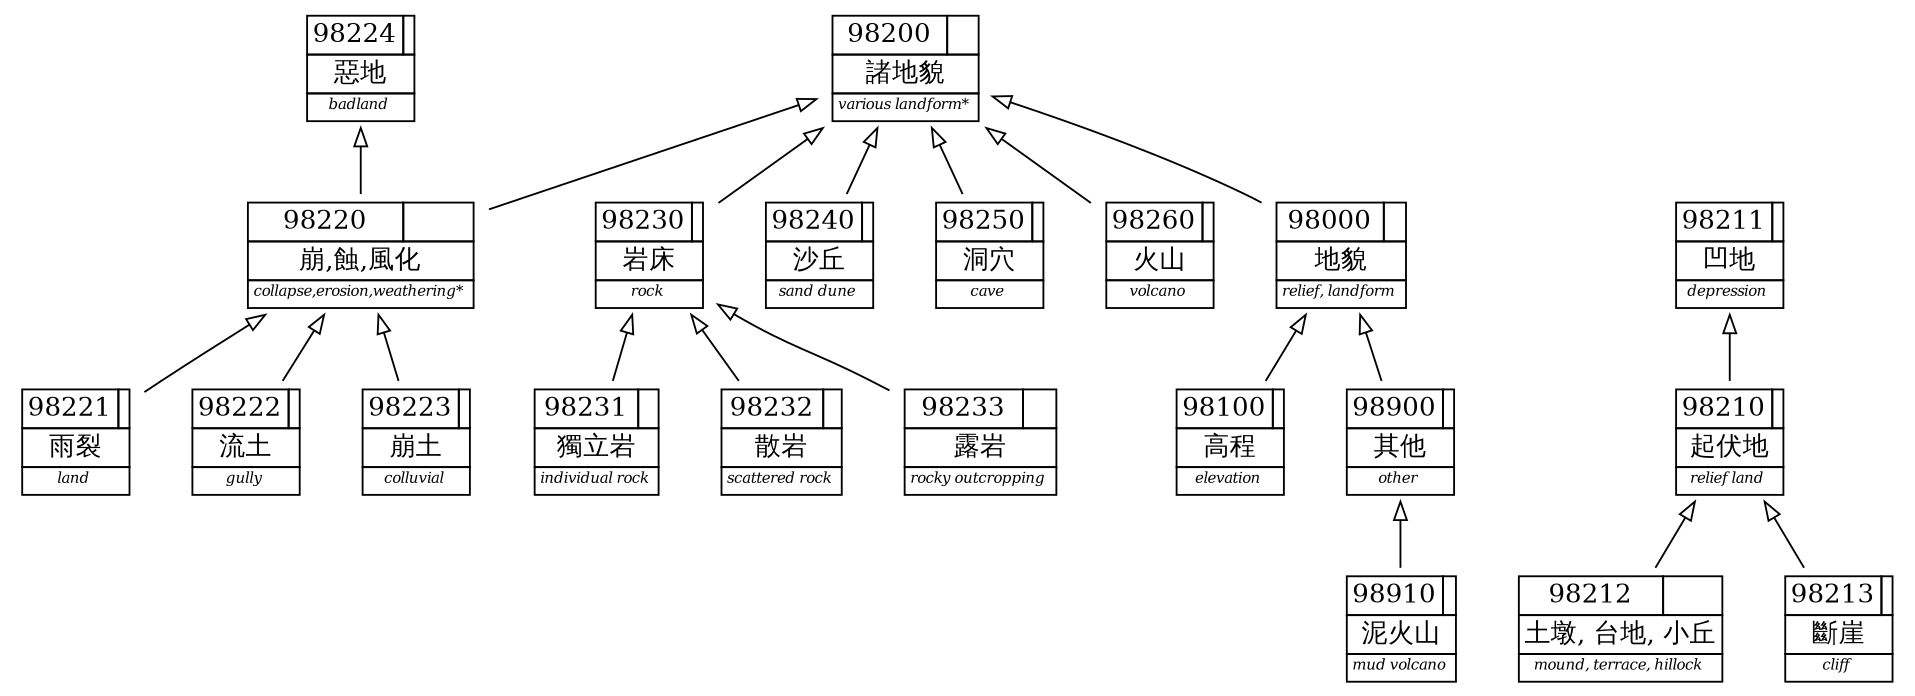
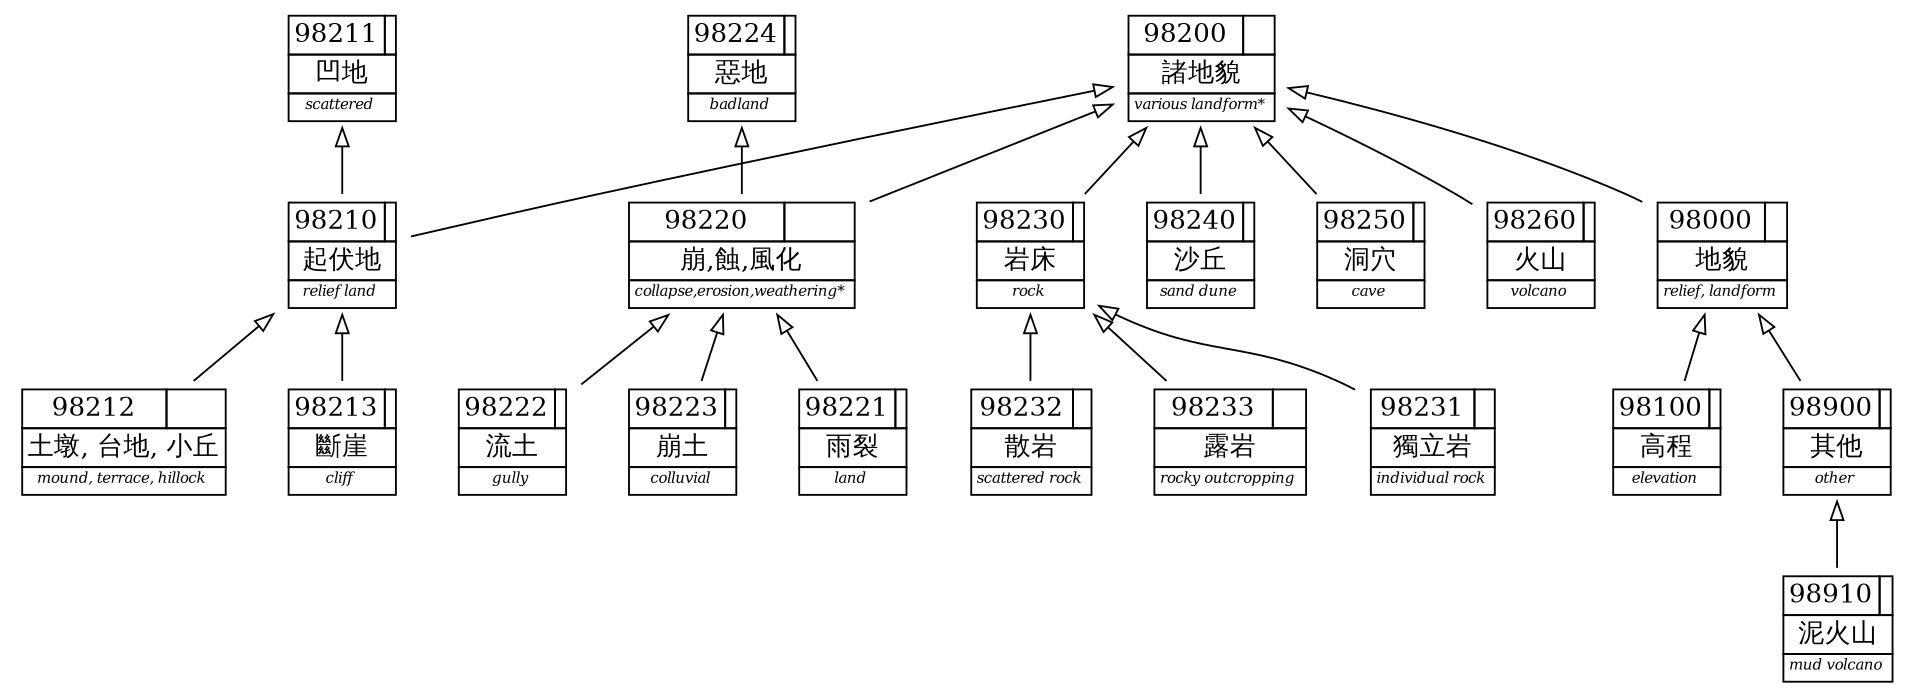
none -> (769, 158)
(1730, 291) -> (342, 105)
